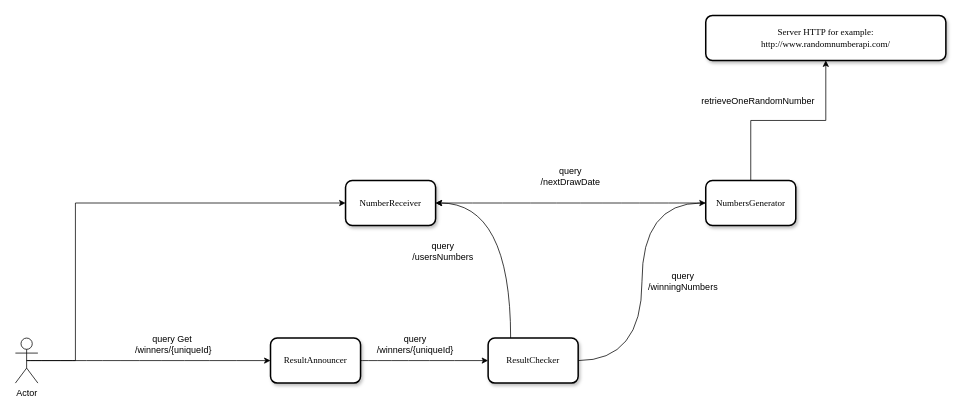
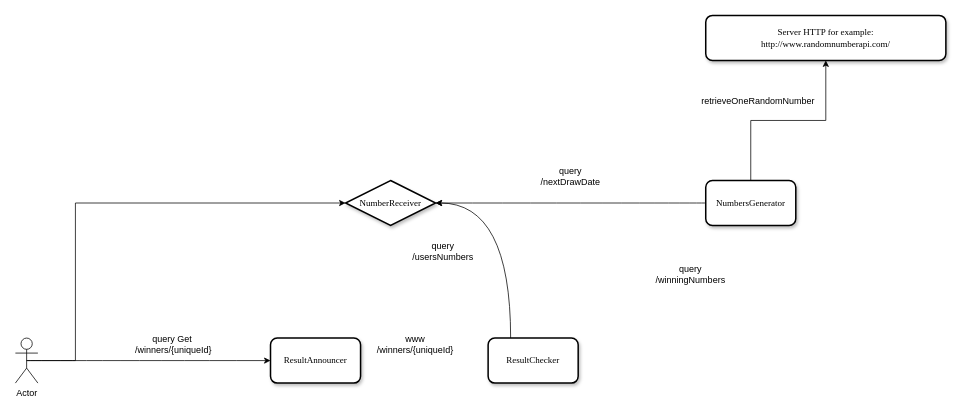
(390, 203) -> (390, 203)
(683, 282) -> (690, 274)
(641, 288) -> none
(415, 345) -> (415, 345)
(423, 360) -> none
